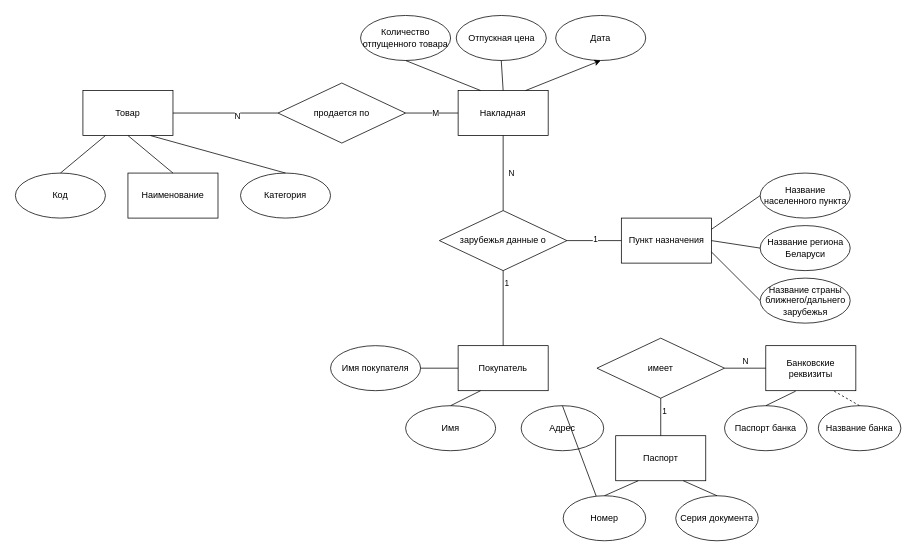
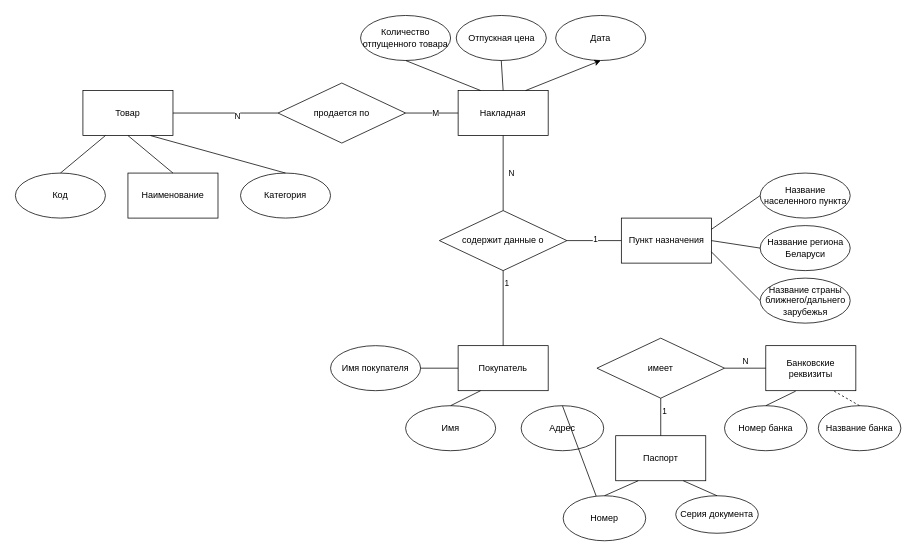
(503, 240) -> (503, 240)
(765, 428) -> (765, 428)
(717, 518) -> (717, 514)
